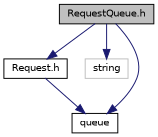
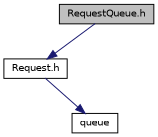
(139, 66) -> none
(107, 69) -> none
